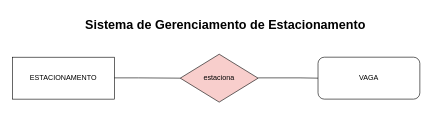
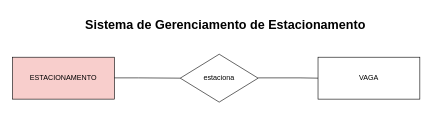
(63, 78) -> (63, 78)
(219, 78) -> (219, 78)
(369, 78) -> (369, 78)
